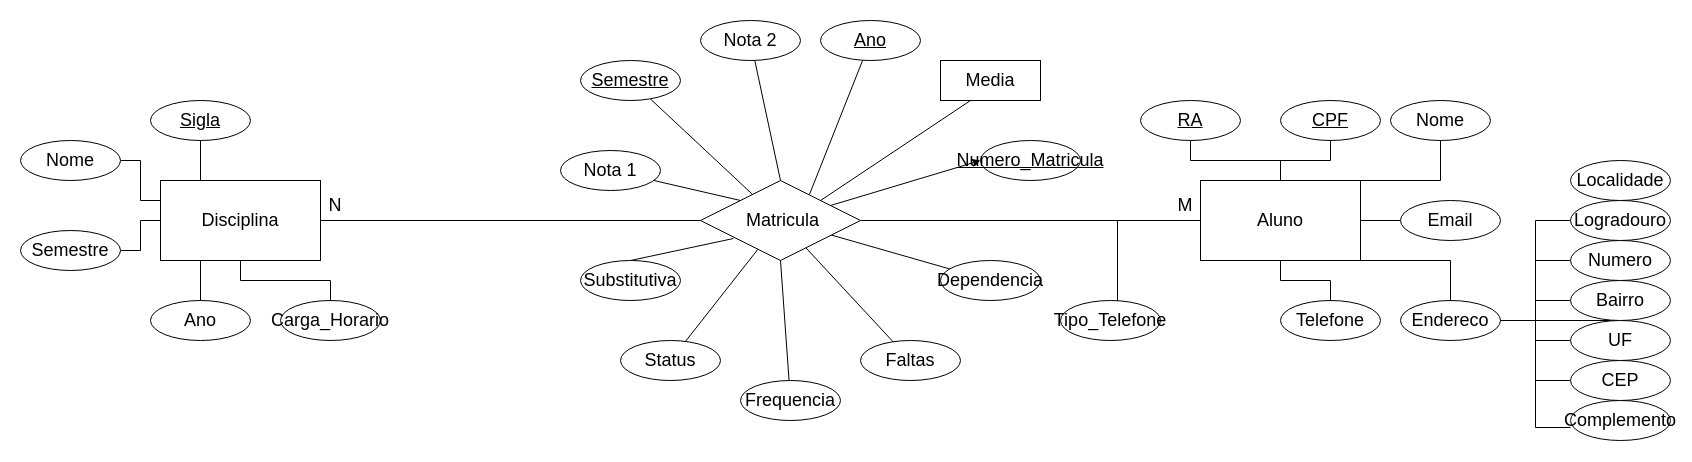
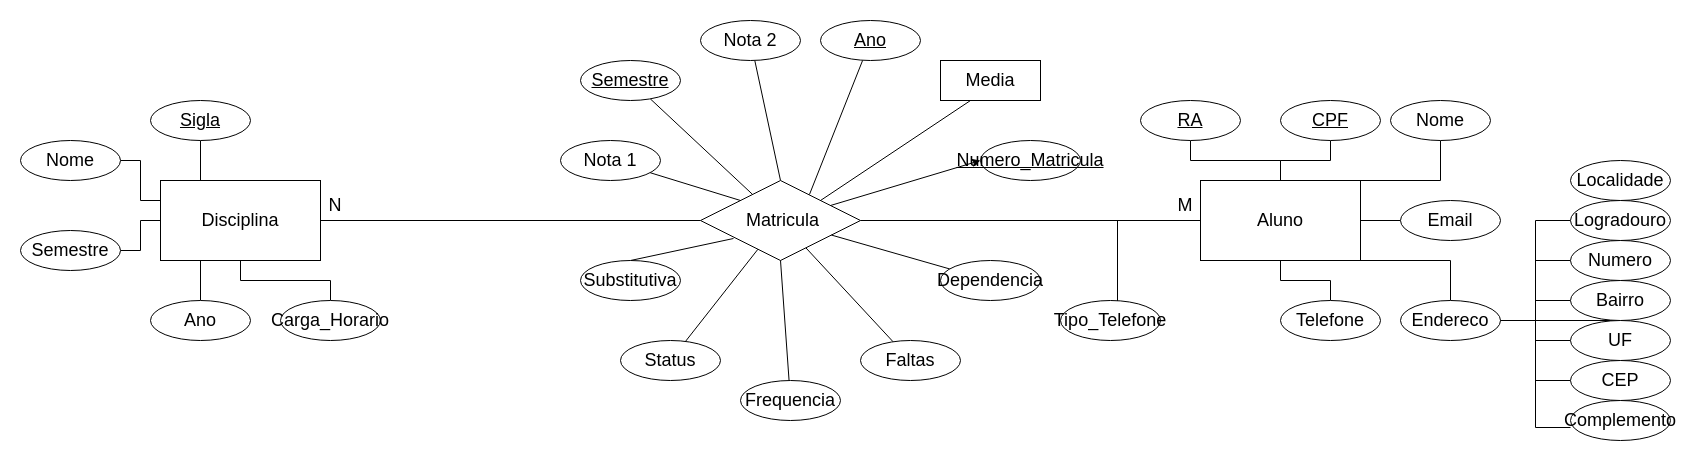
(611, 171) -> (611, 161)
